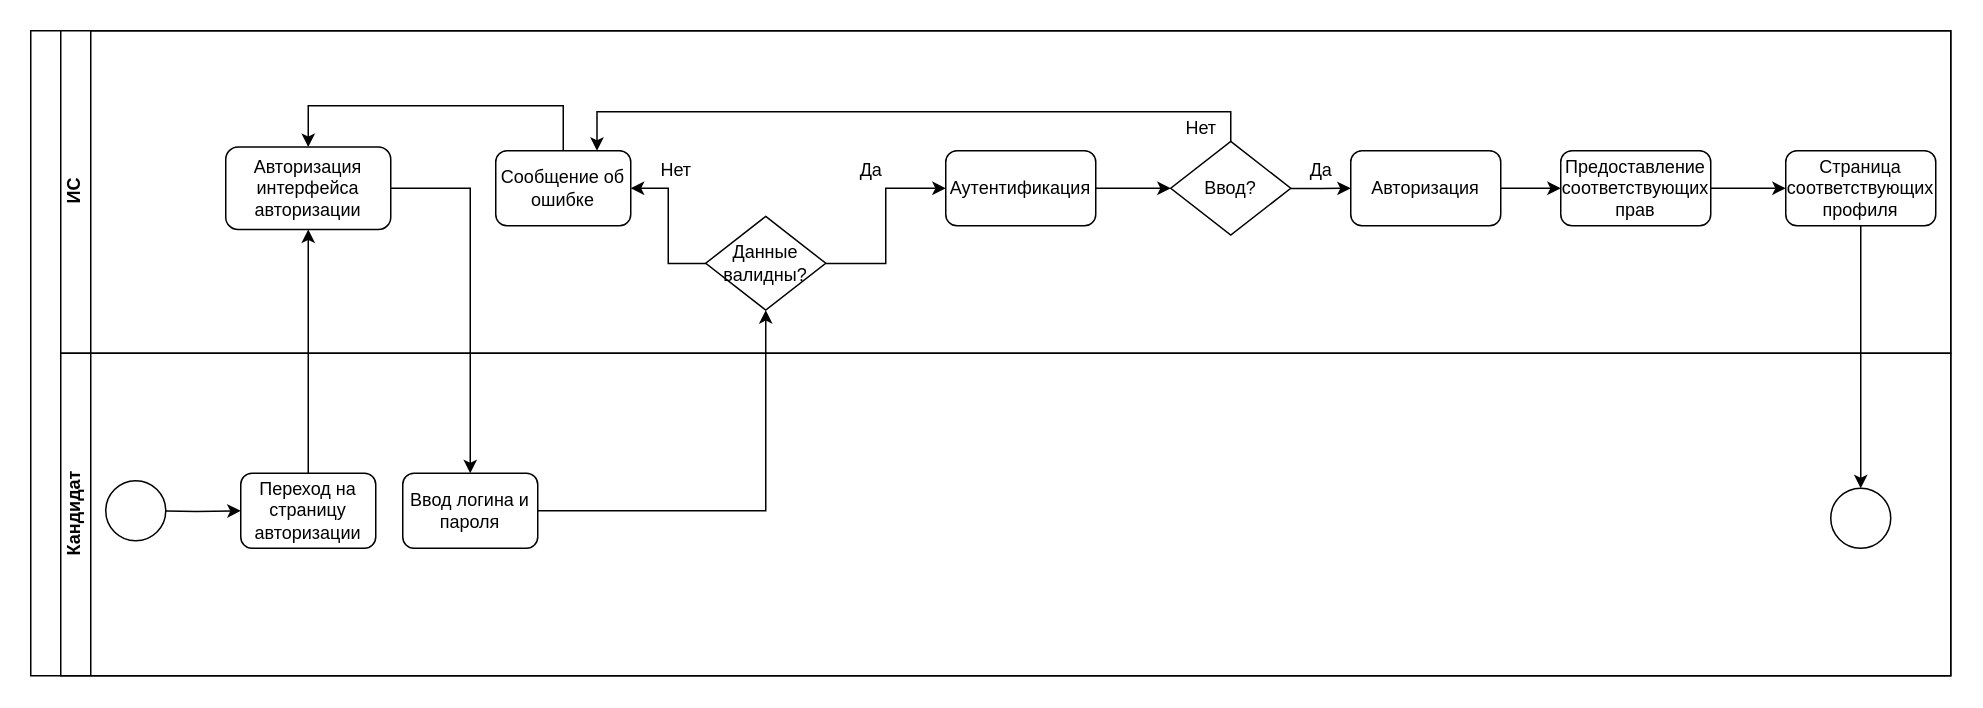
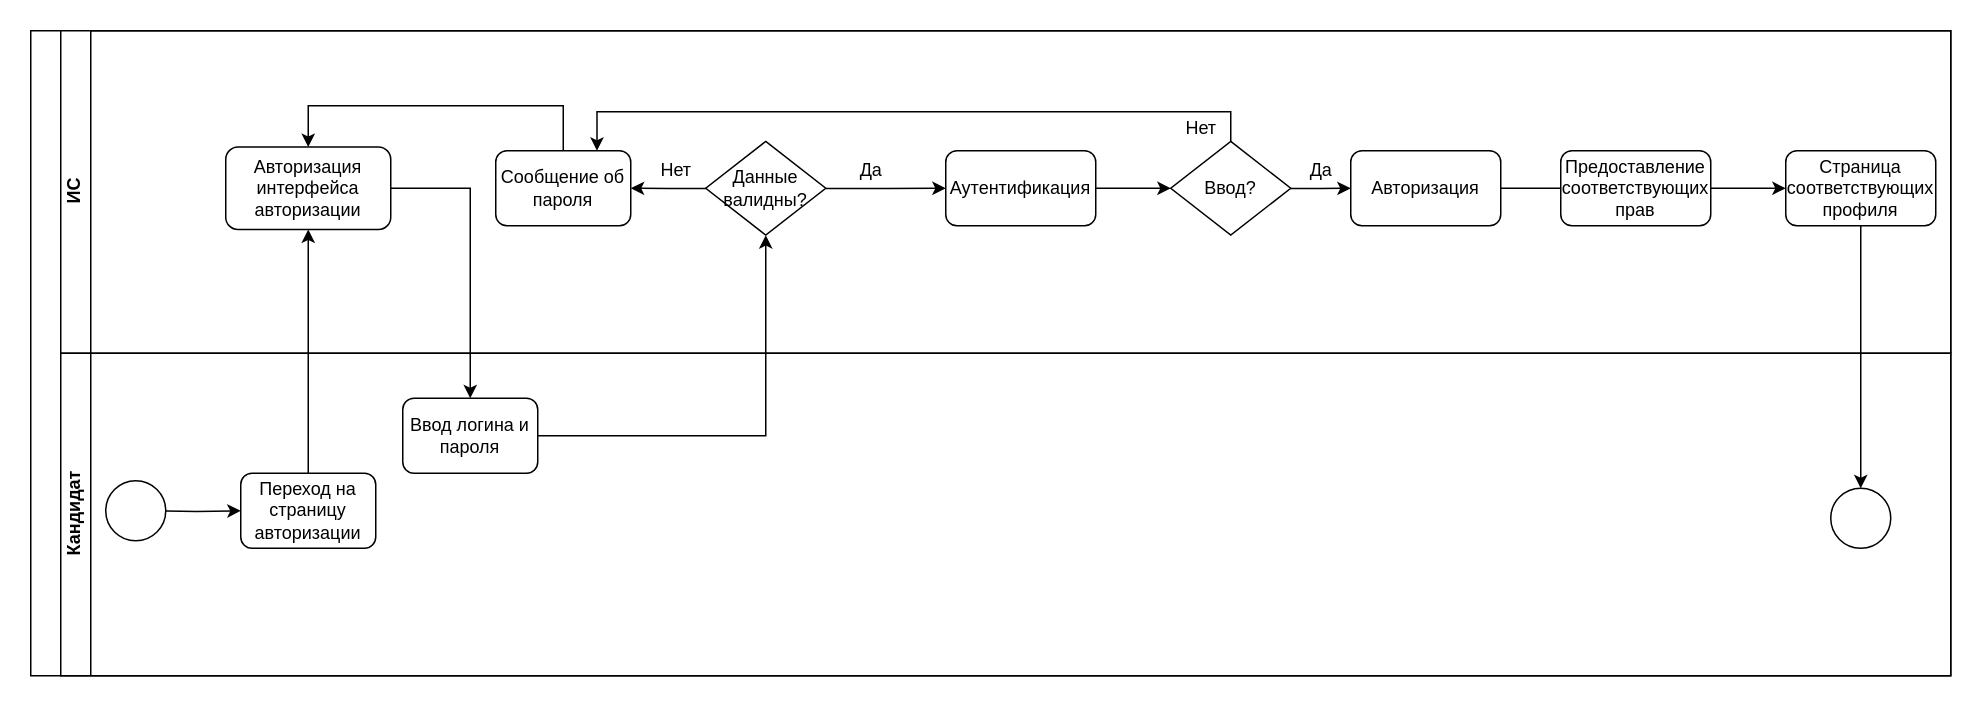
(563, 188) -> (563, 188)
(1549, 188) -> (1553, 188)
(766, 263) -> (766, 188)
(470, 511) -> (470, 436)
